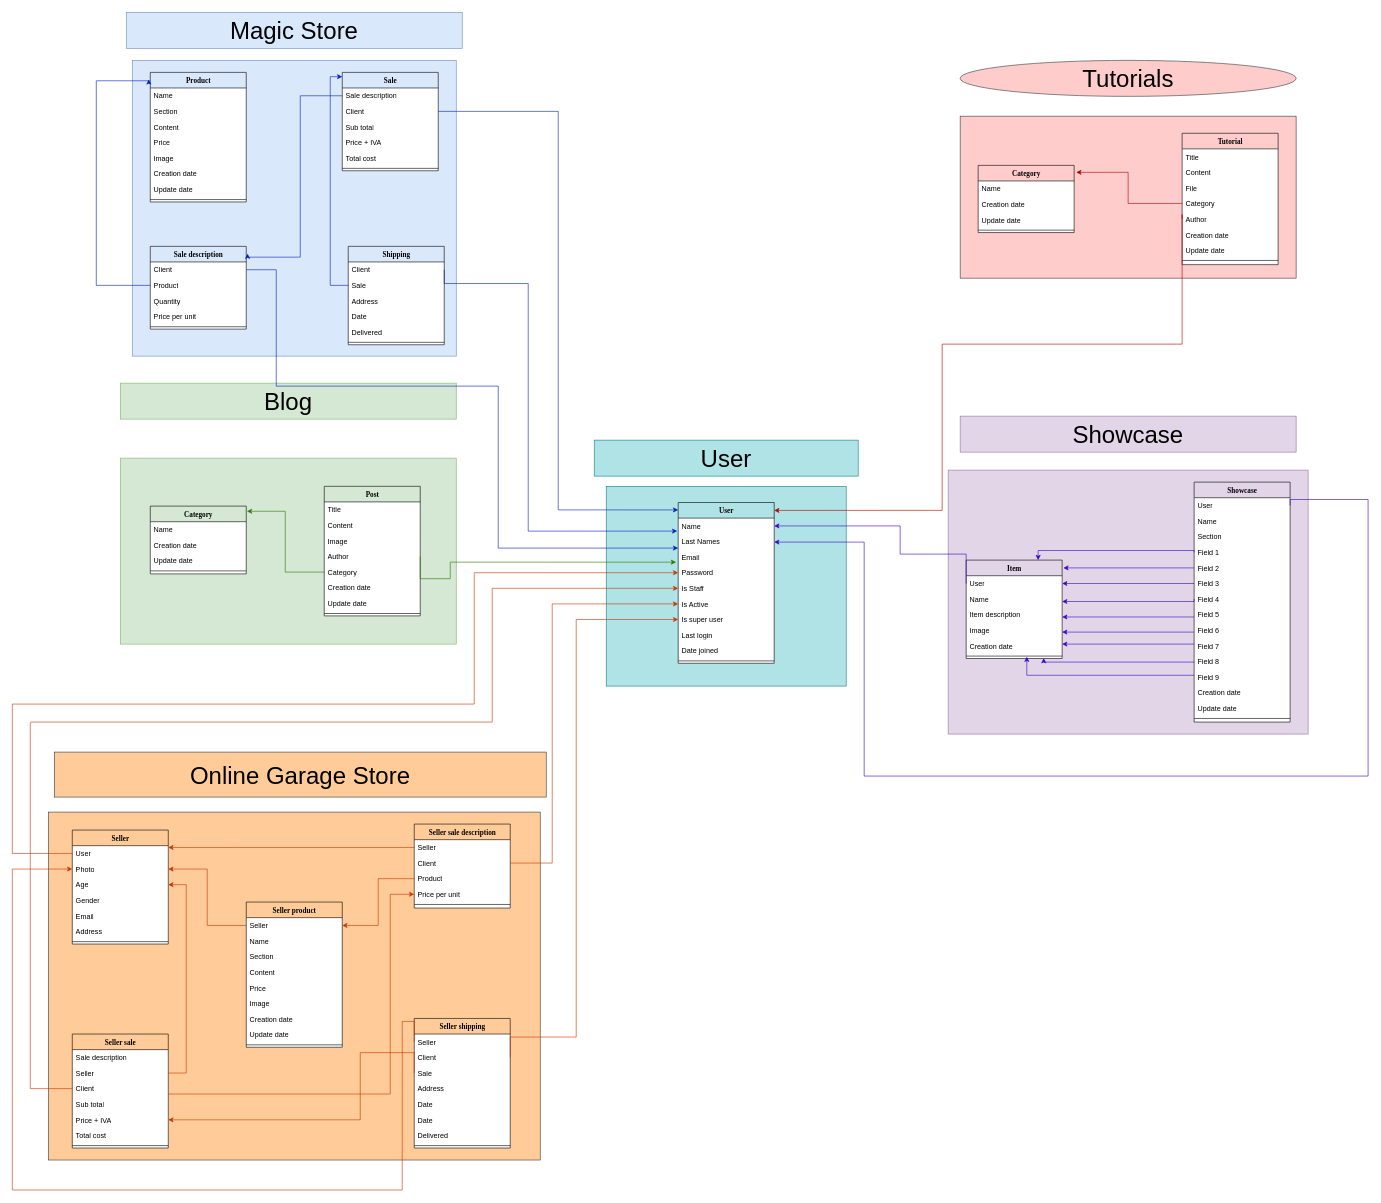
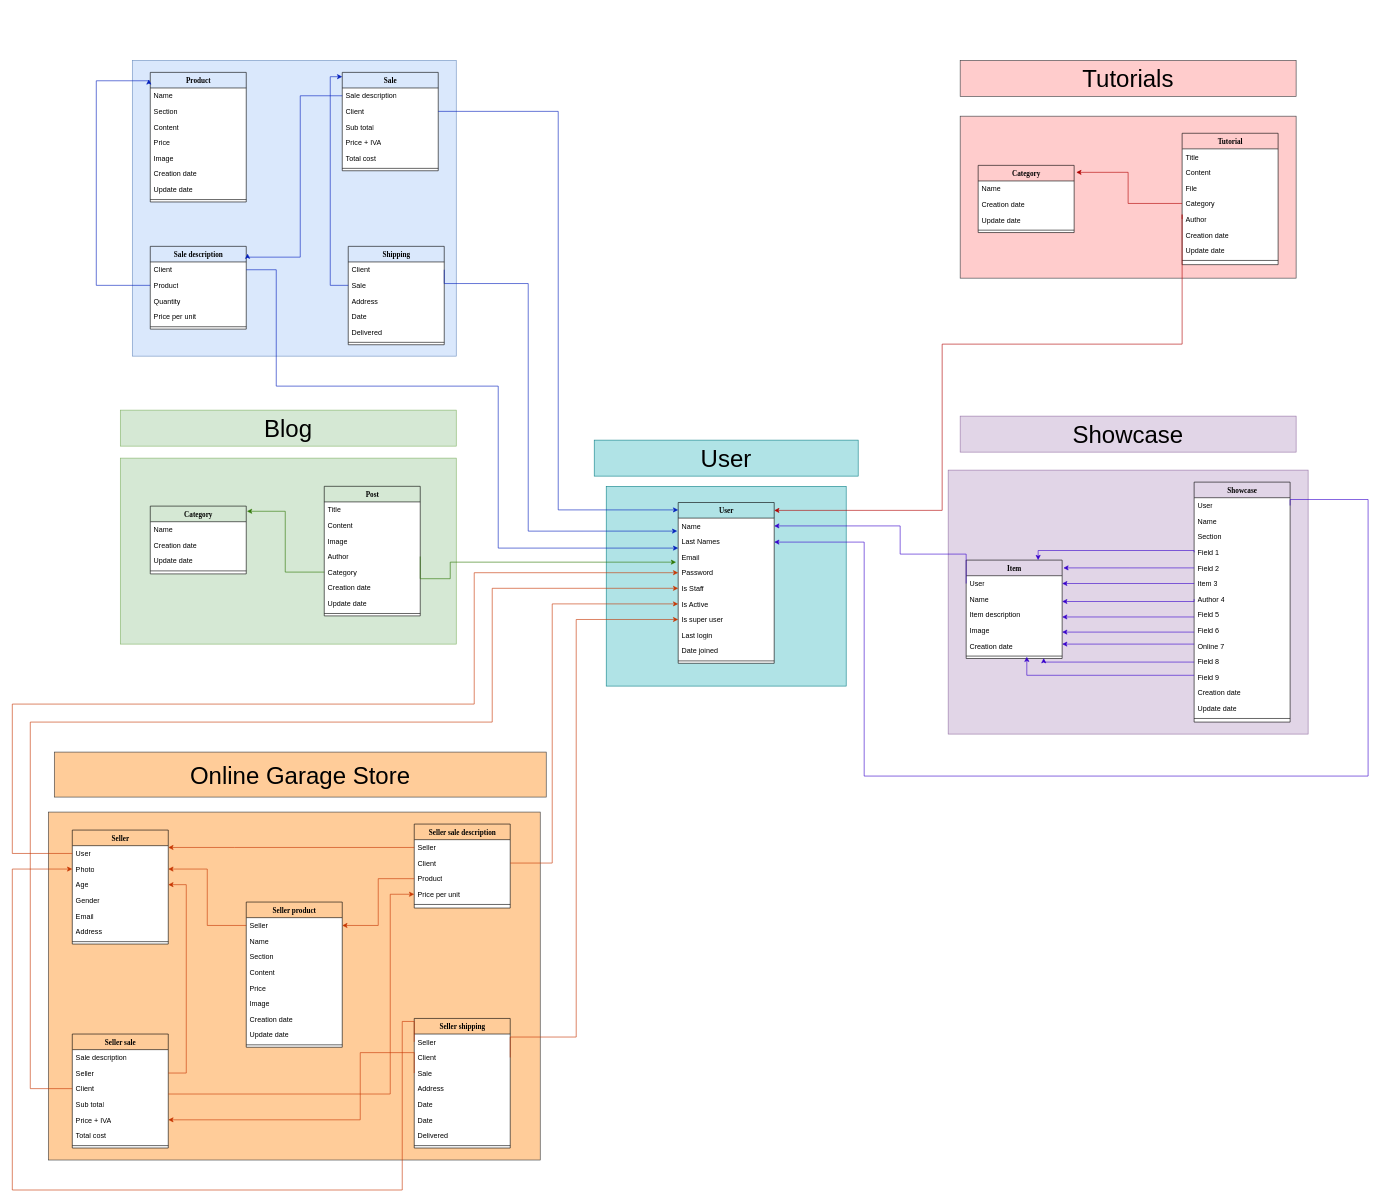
(294, 30) -> none
(1128, 78) -> (1128, 78)
(288, 401) -> (288, 428)
(1209, 584) -> (1209, 584)
(1209, 600) -> (1213, 600)
(1209, 647) -> (1211, 647)
